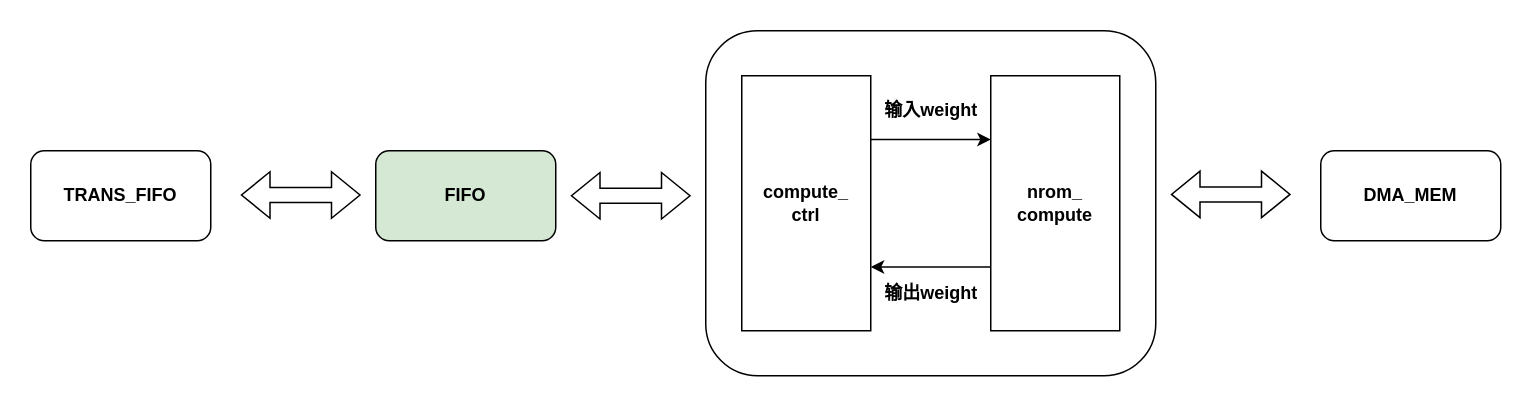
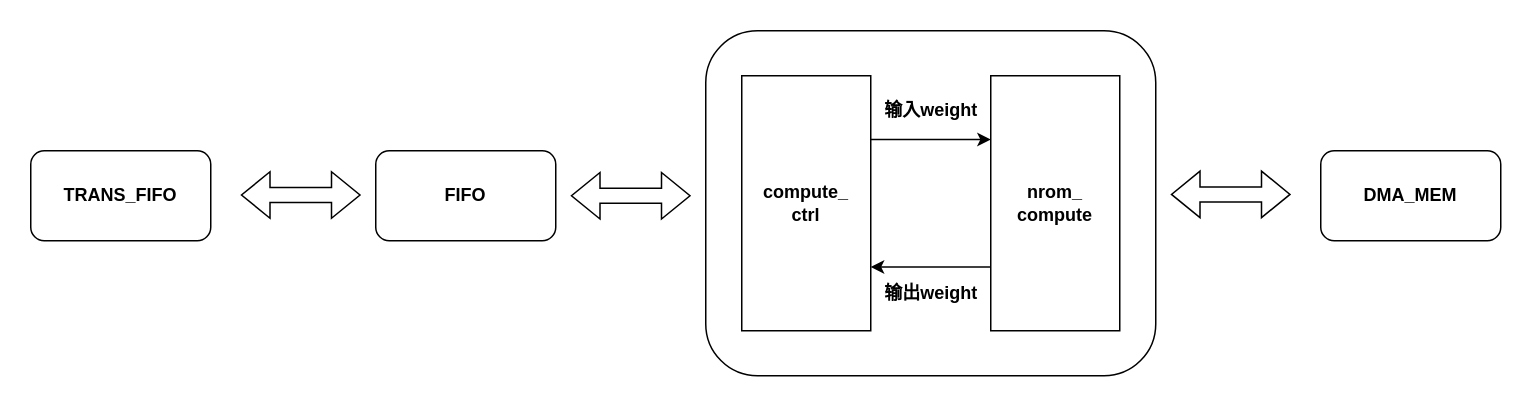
(466, 196) -> (466, 196)
